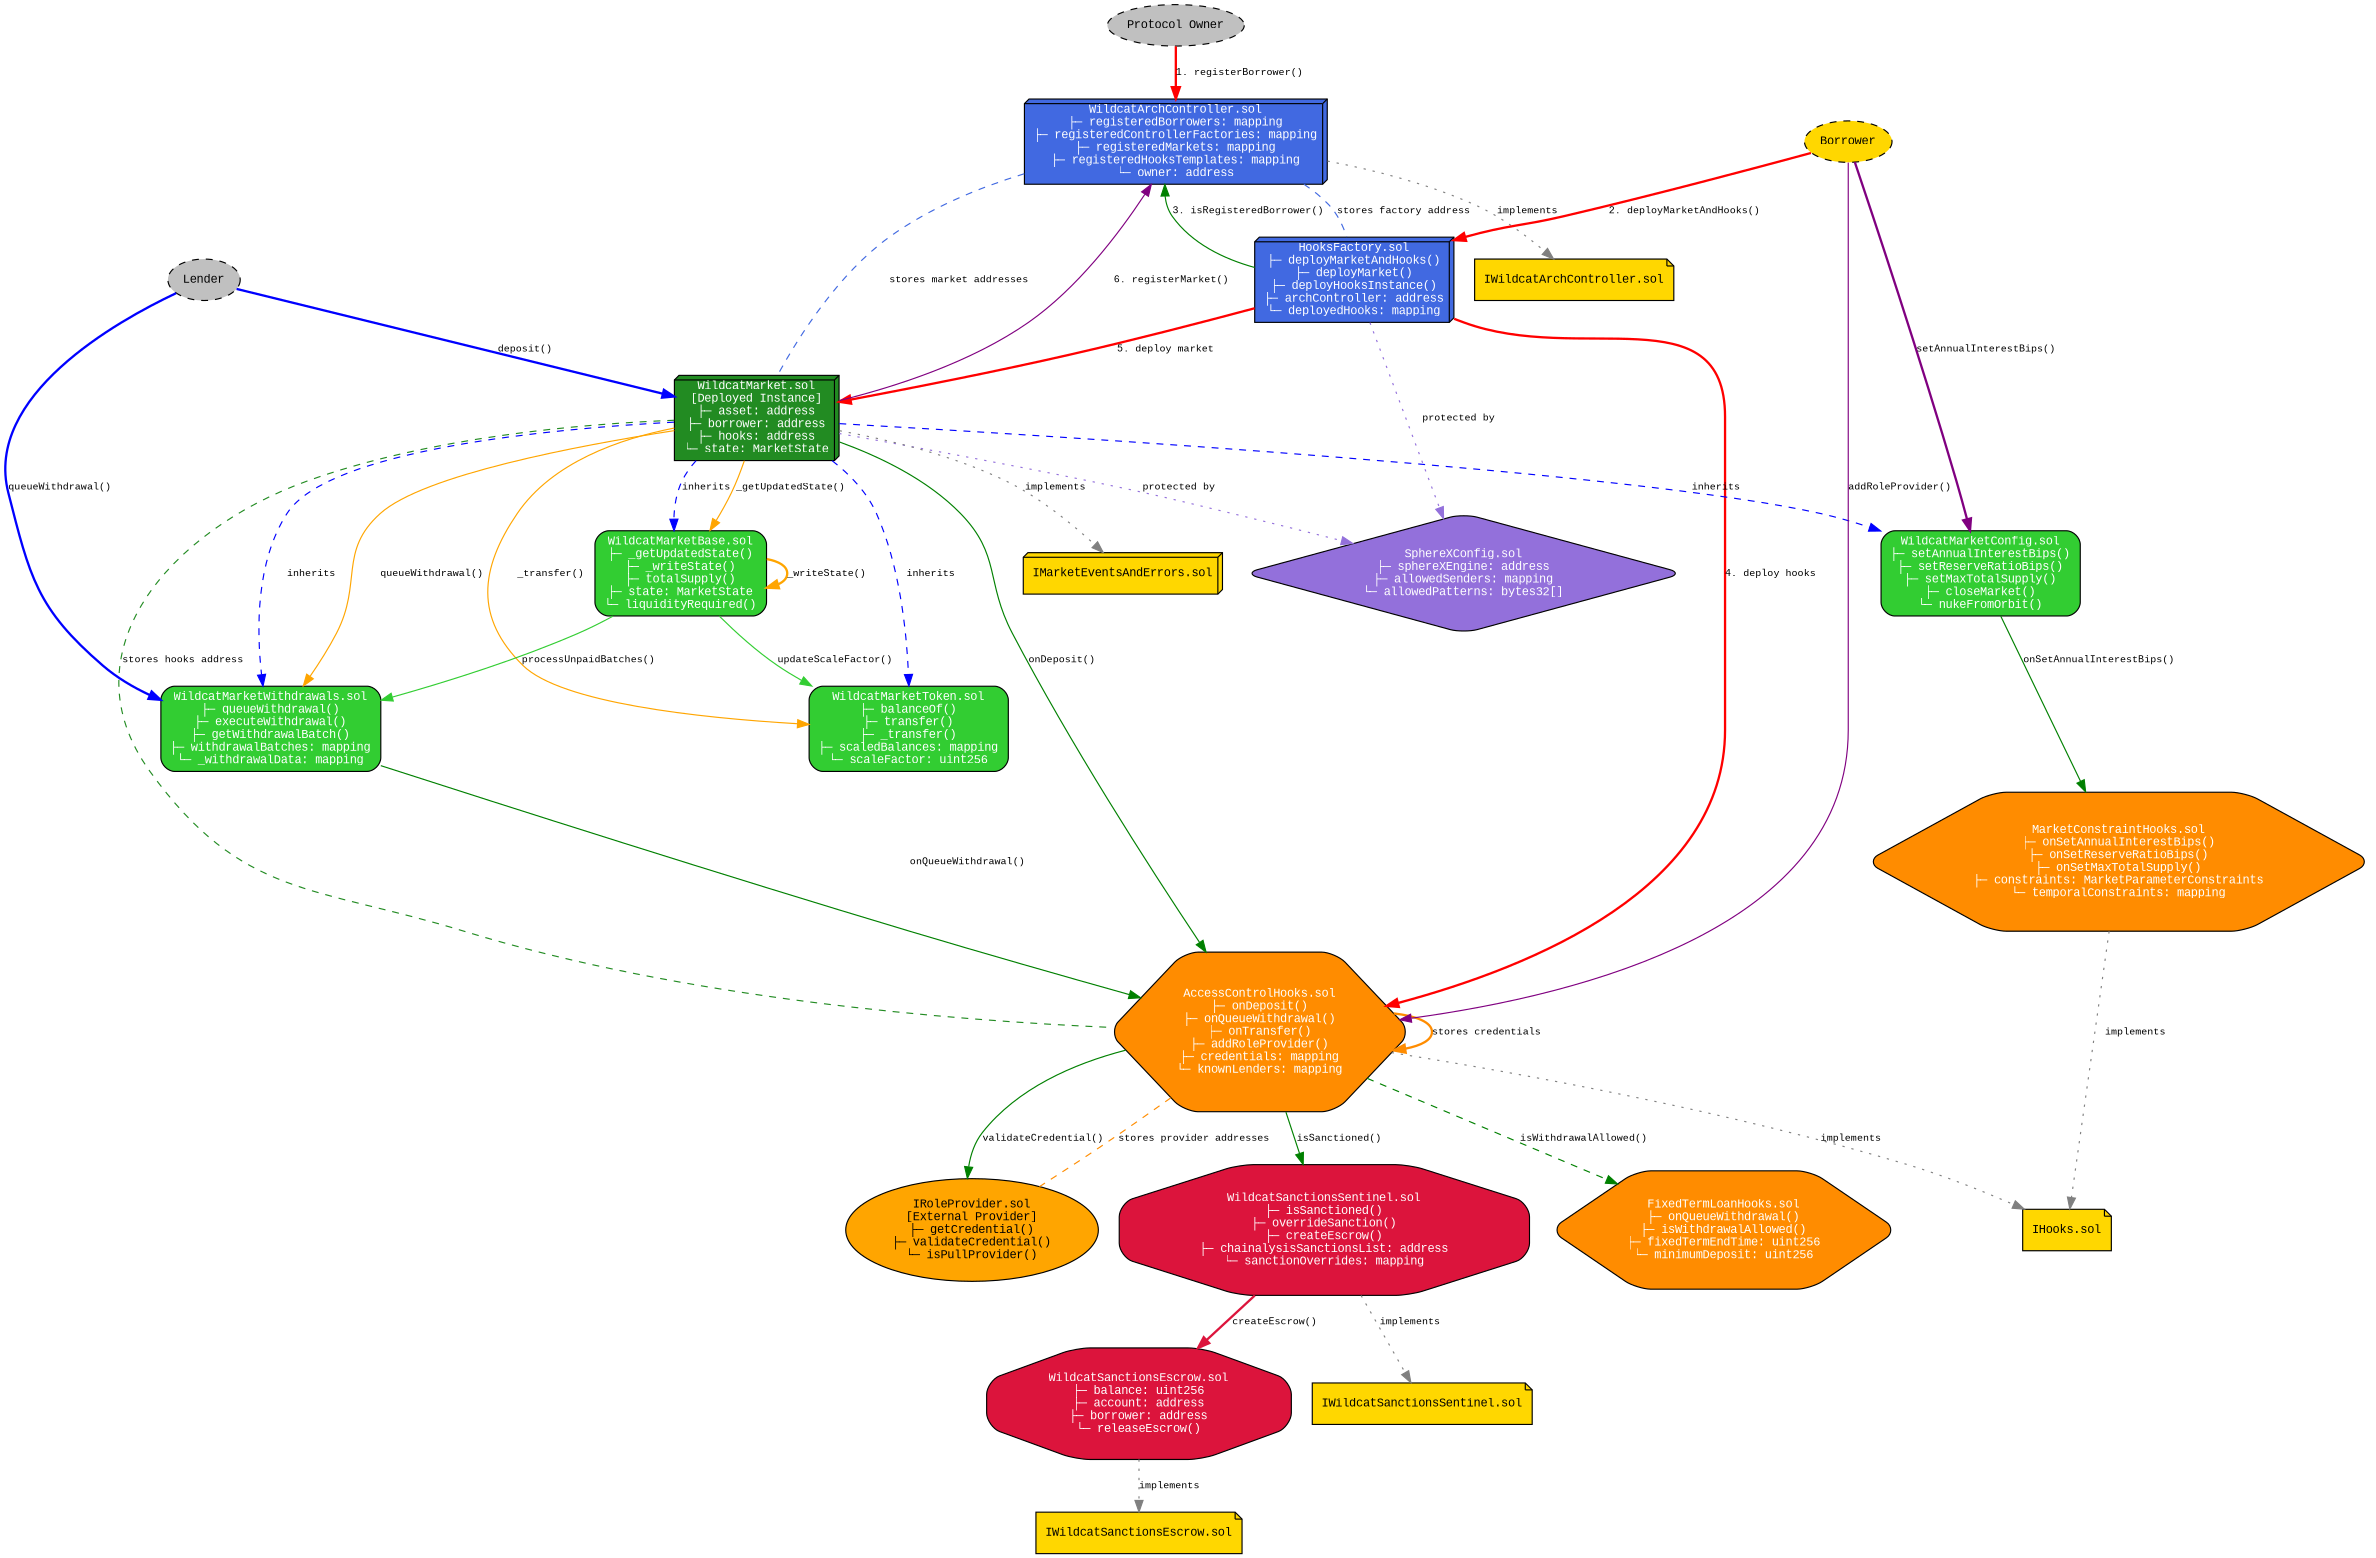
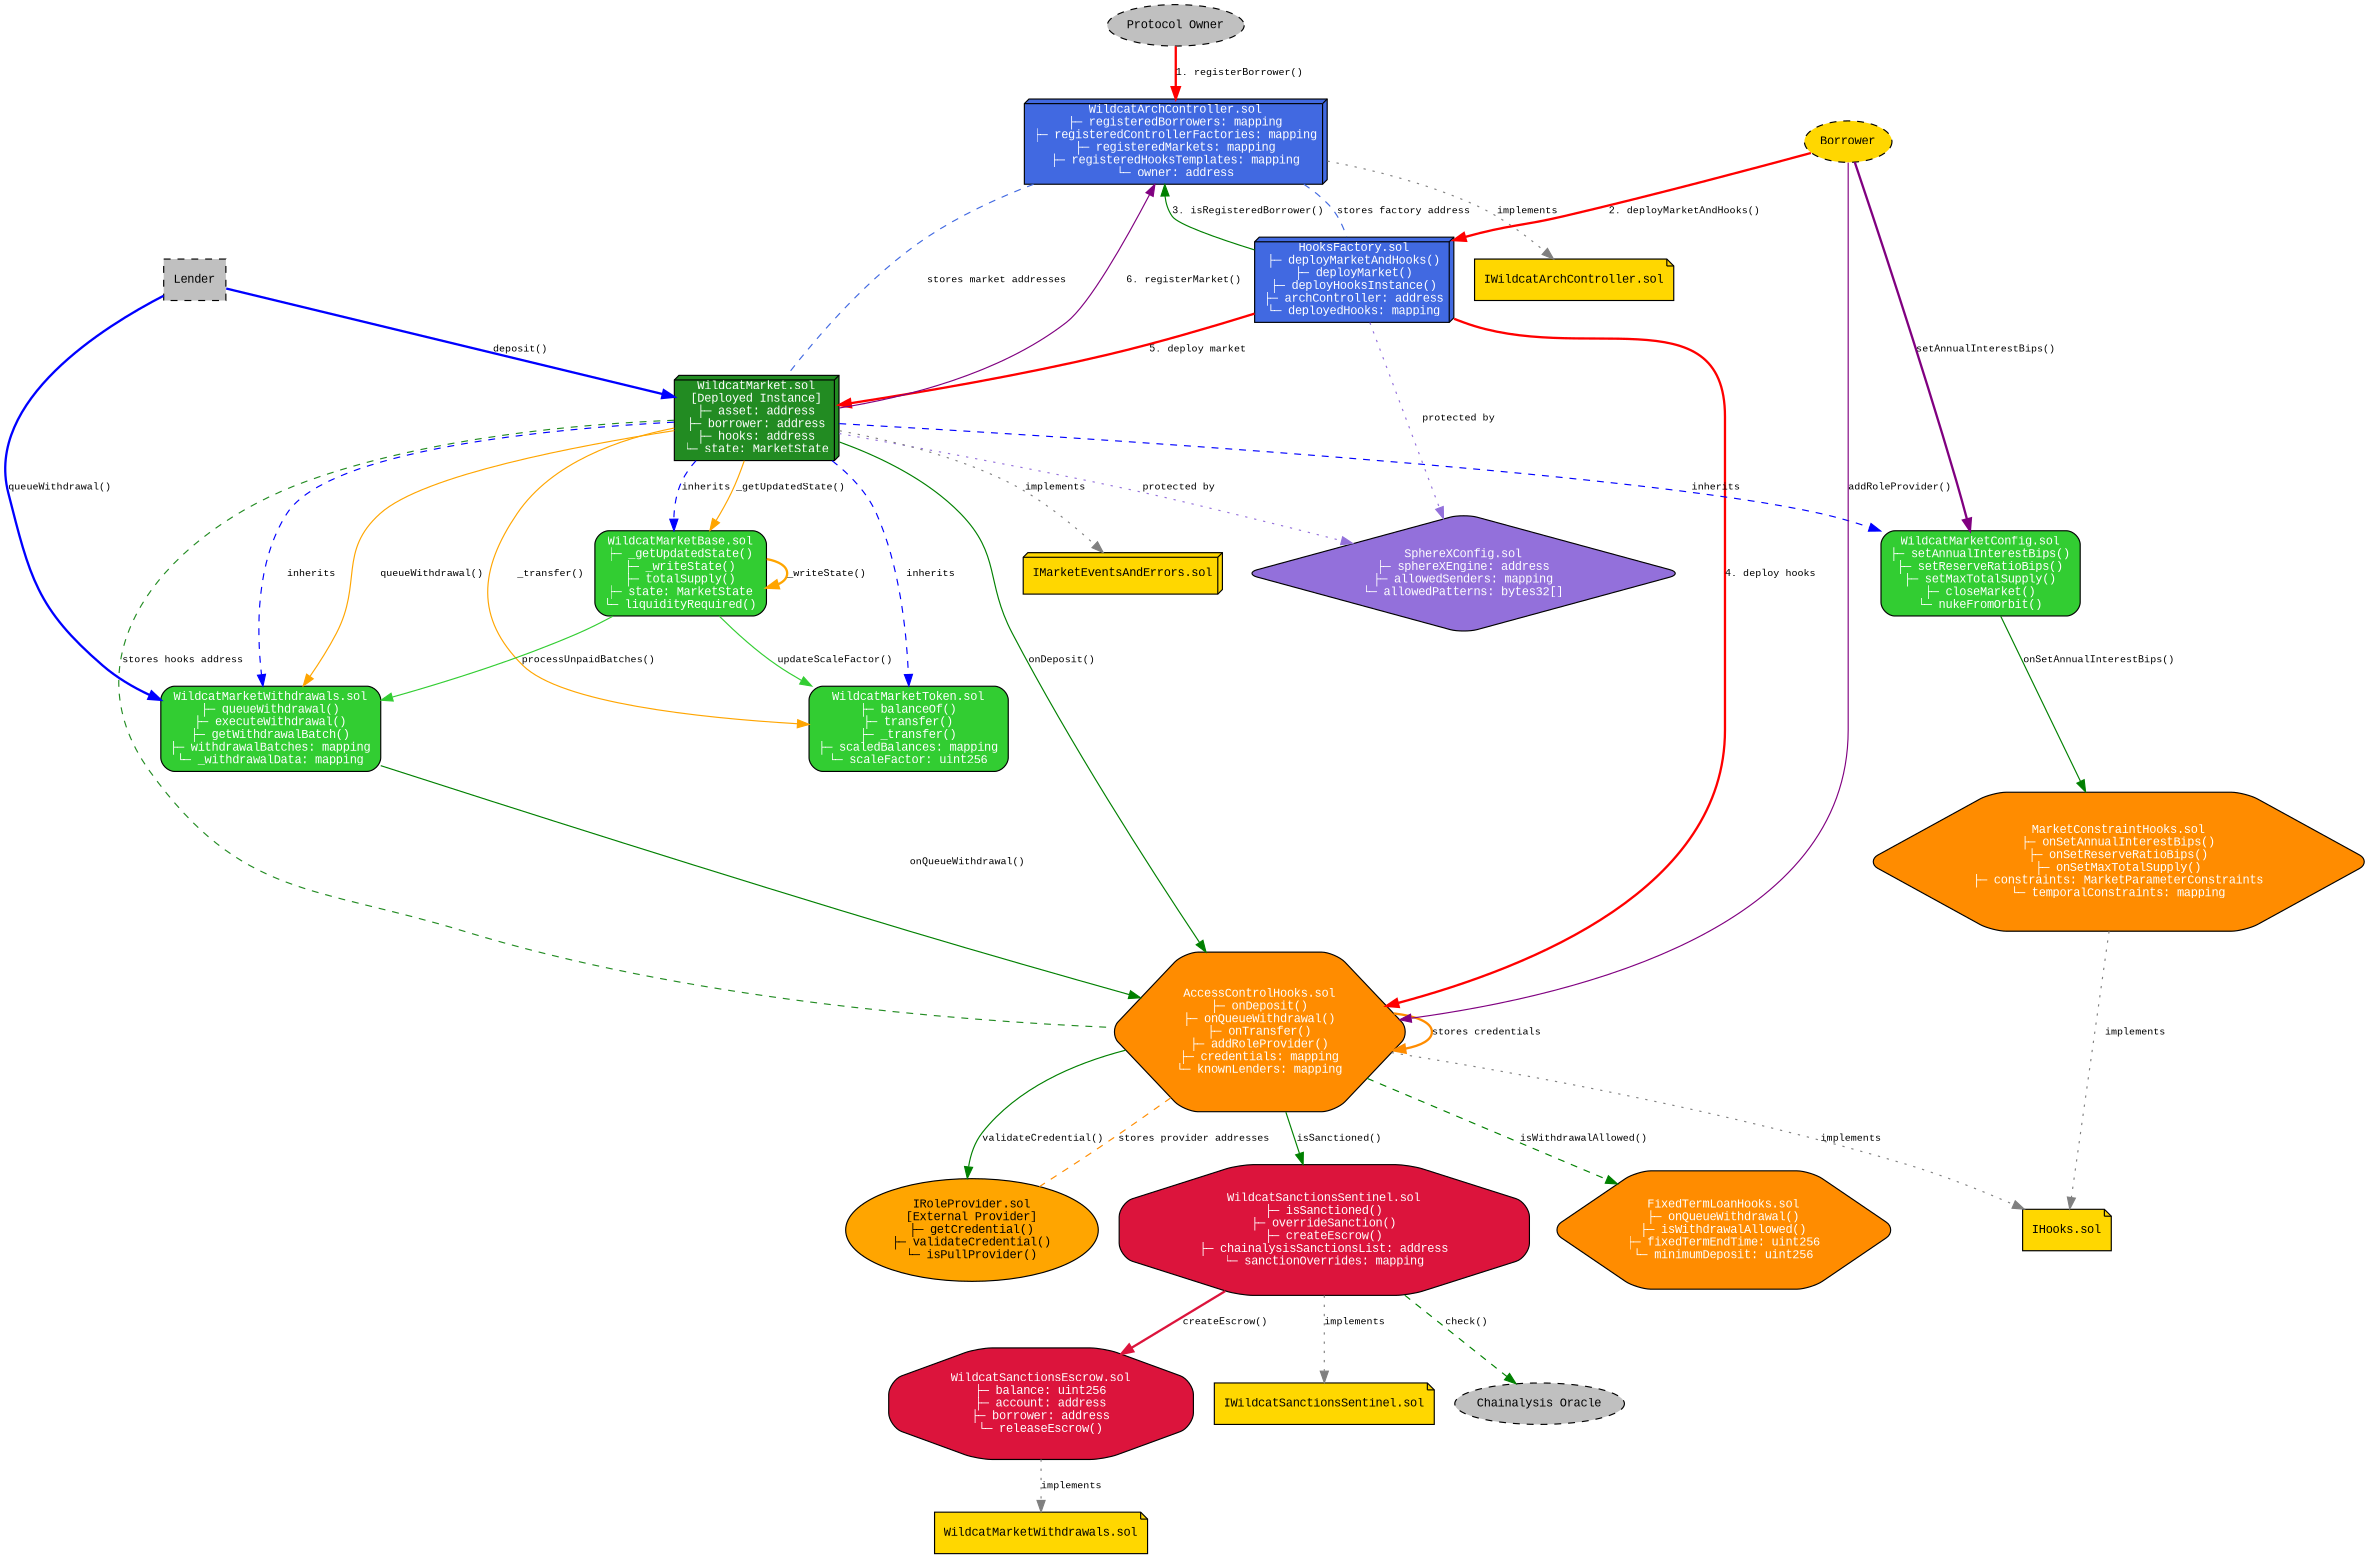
(204, 280) -> (195, 280)
none -> (1540, 1404)
(1139, 1533) -> (1041, 1533)
